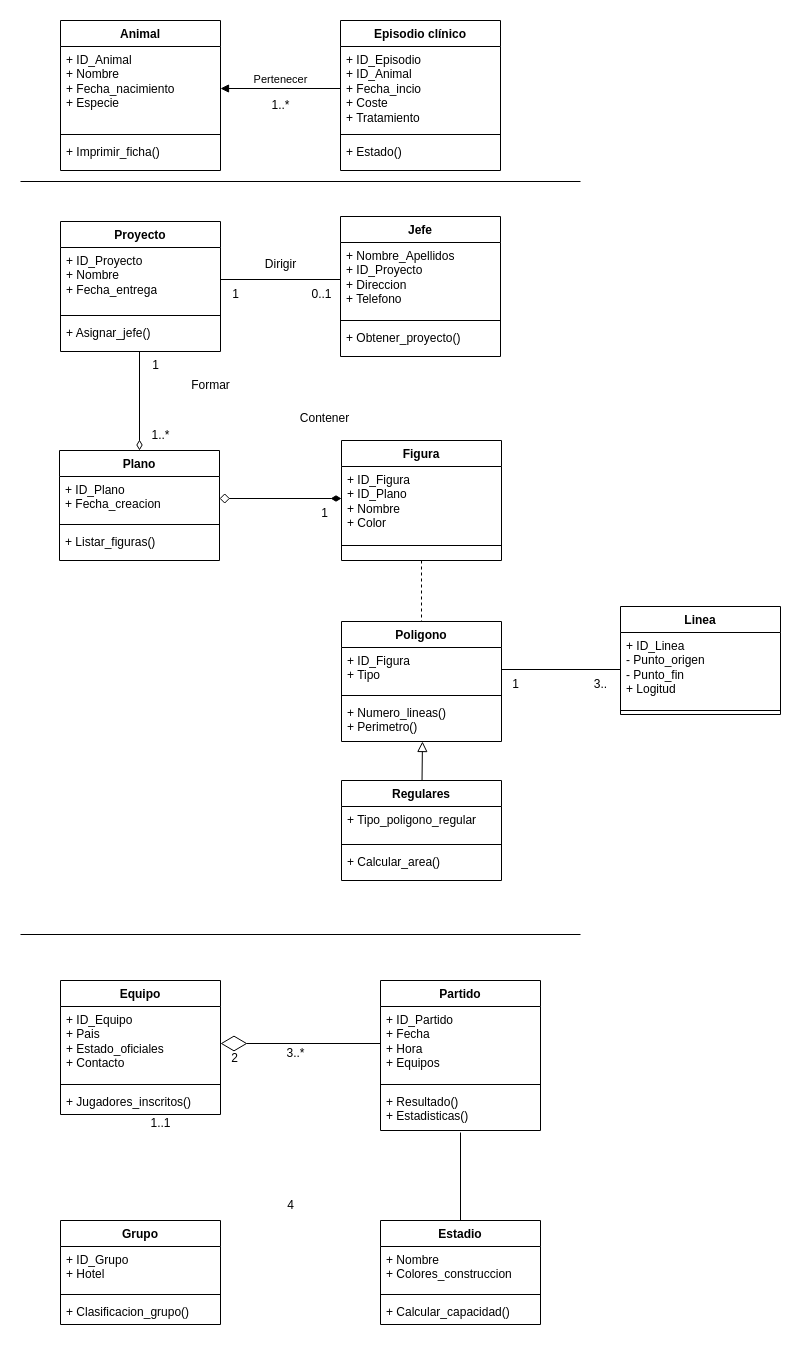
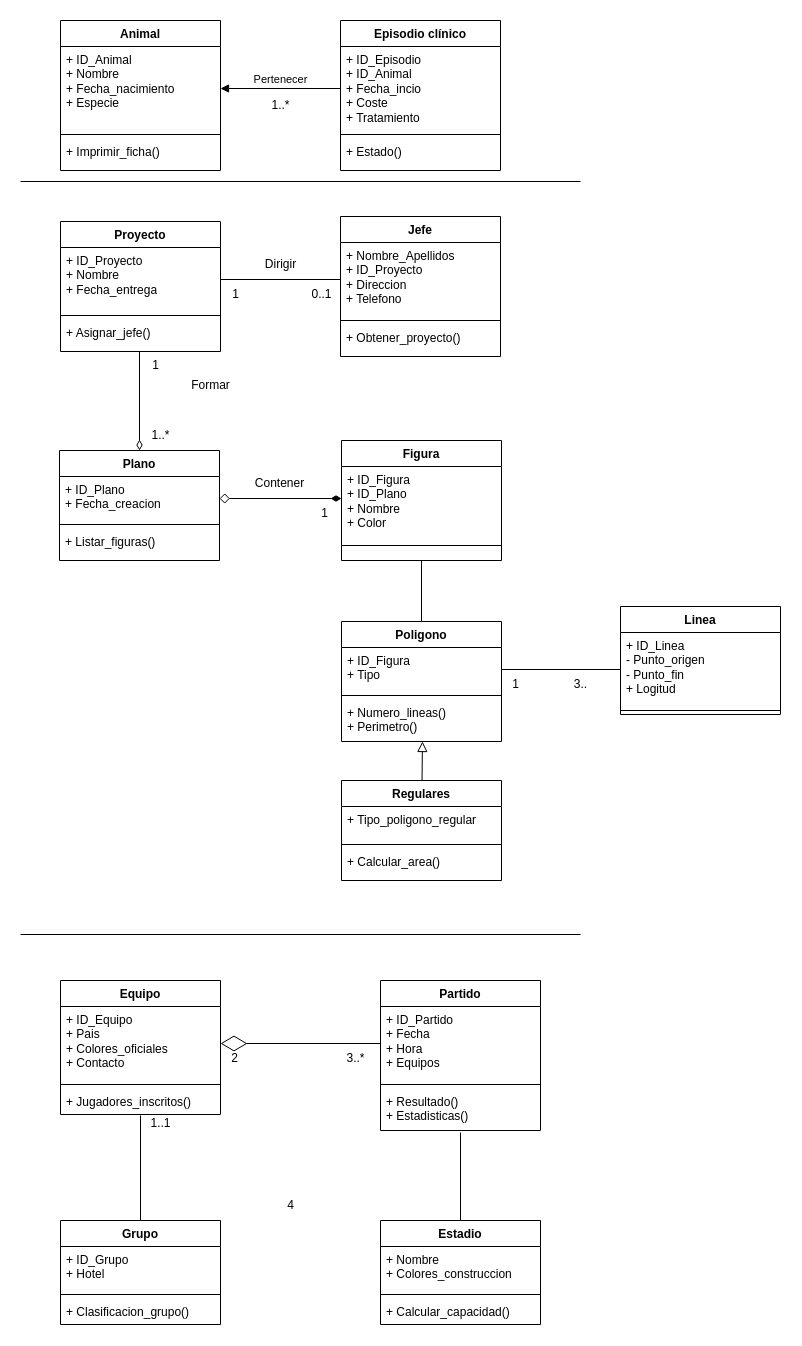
(325, 419) -> (280, 484)
(422, 592) -> (422, 592)
(601, 685) -> (581, 685)
(121, 1042) -> (123, 1042)
(296, 1054) -> (356, 1059)
none -> (141, 1168)
